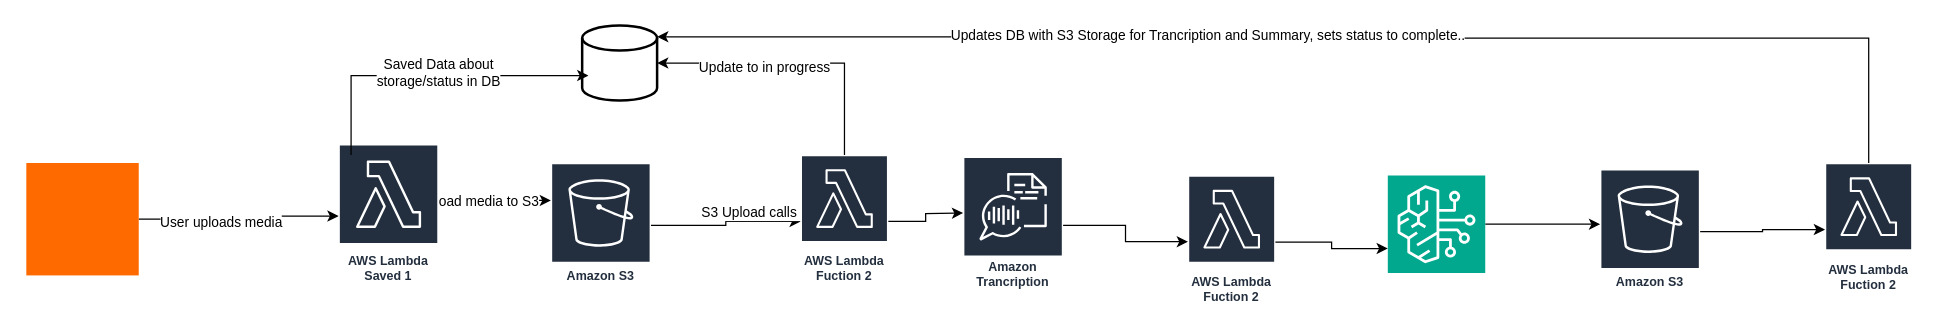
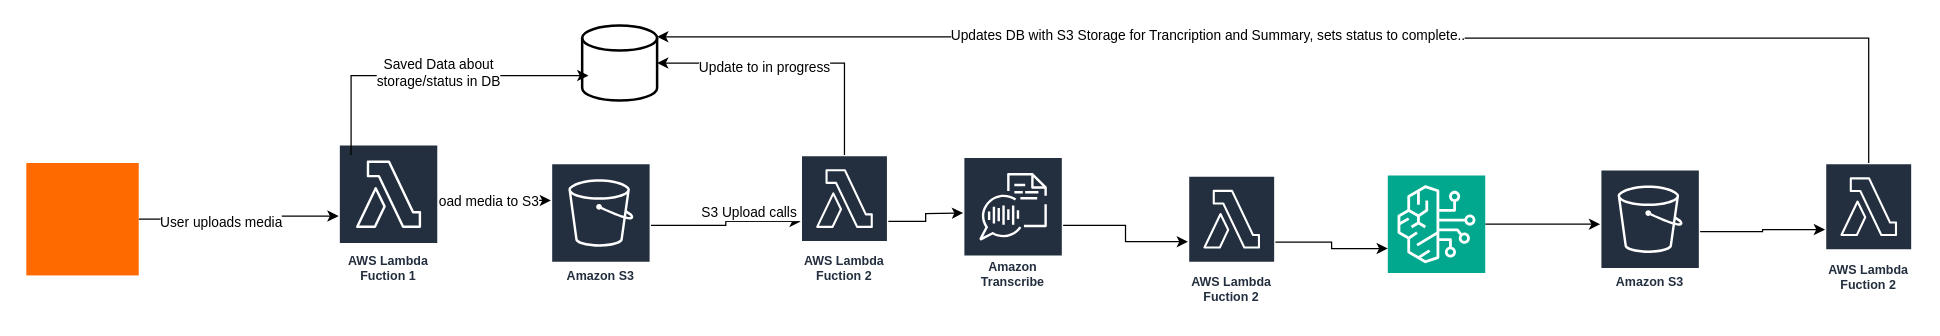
(388, 268) -> (388, 268)
(1013, 274) -> (1013, 274)
